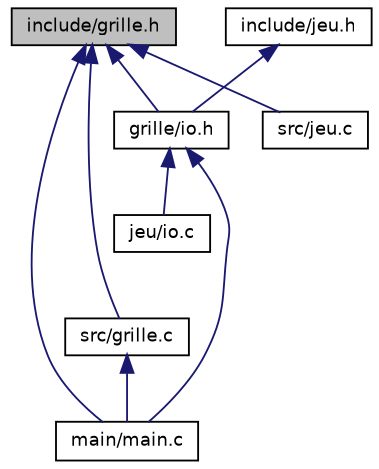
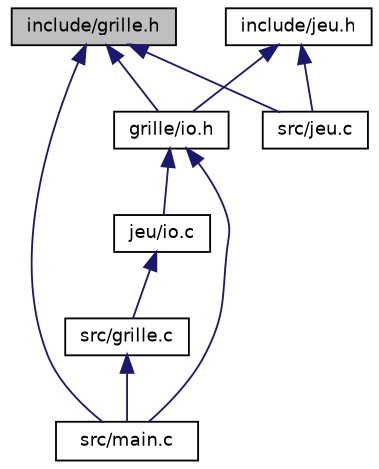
none -> (309, 88)
(91, 193) -> (141, 294)
(127, 441) -> (127, 441)
